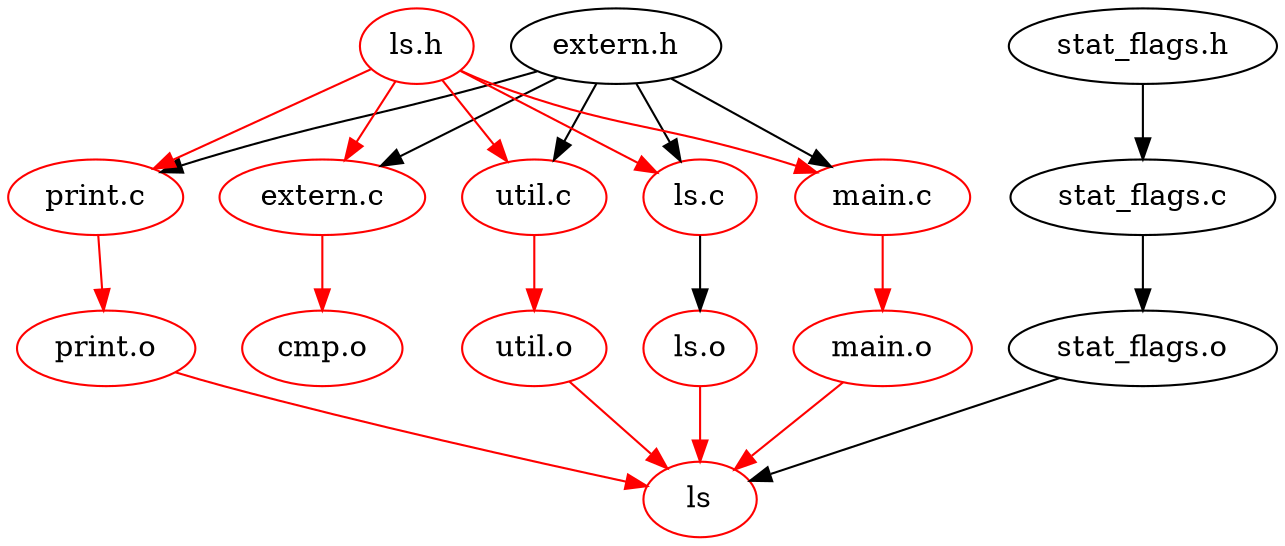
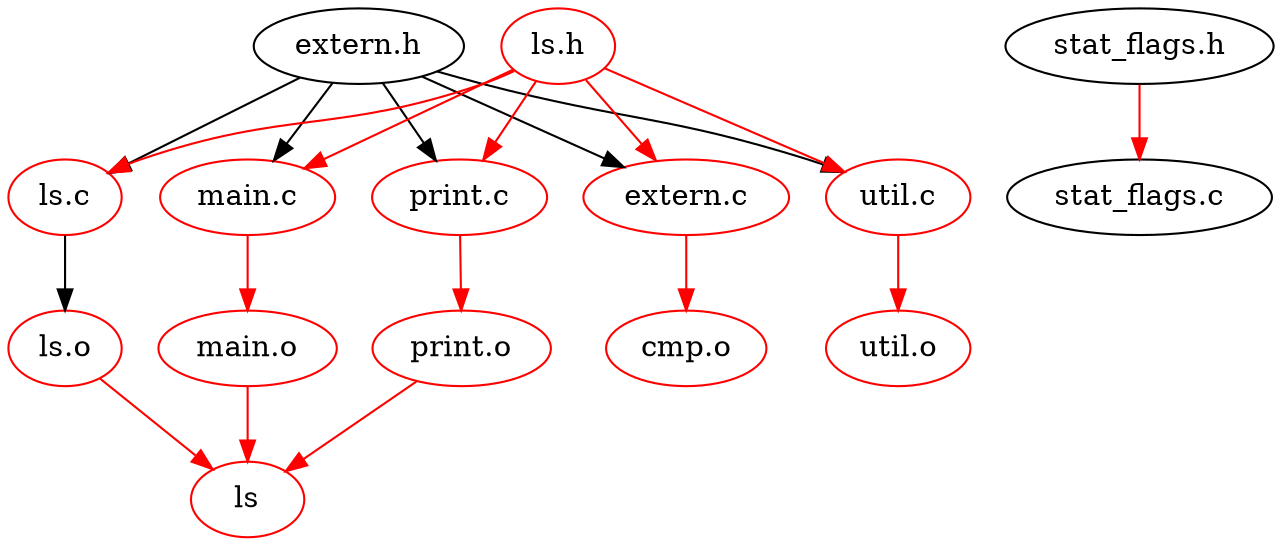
(1143, 111) -> (1140, 111)
(1143, 348) -> none
(610, 418) -> none
